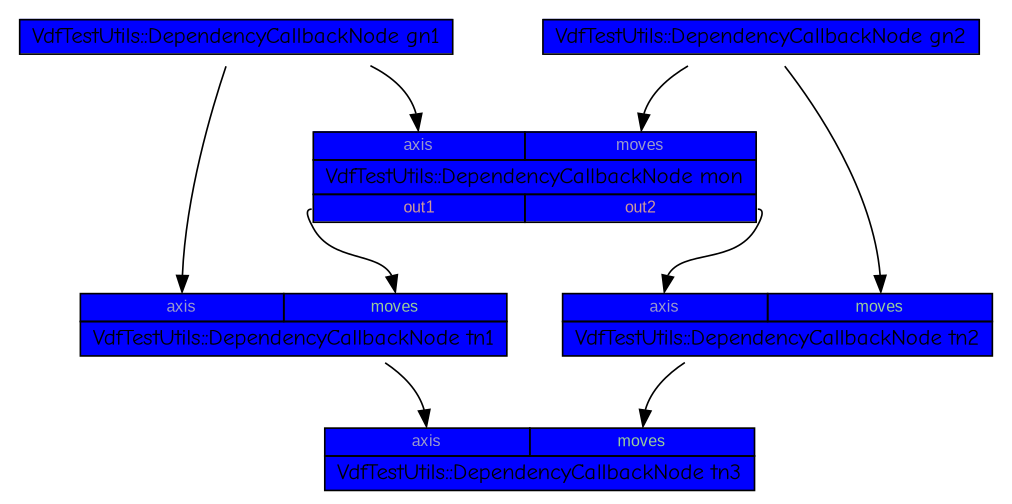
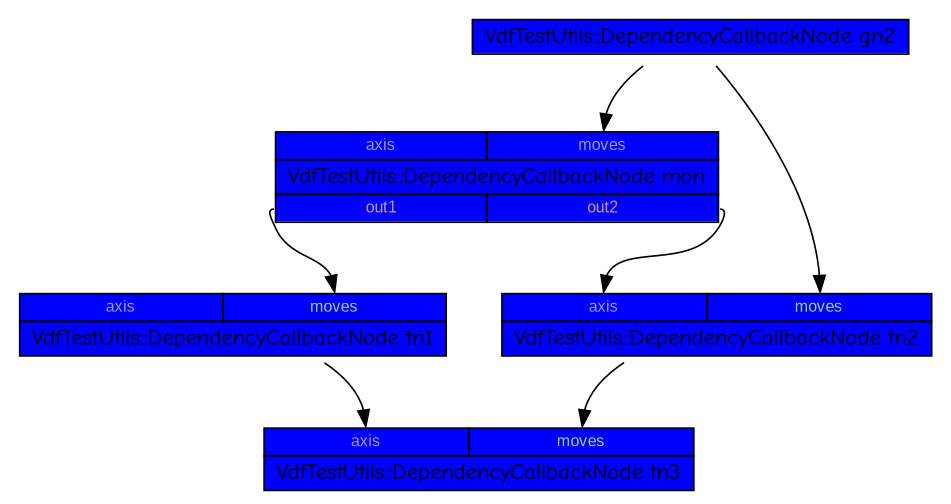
(236, 36) -> none
